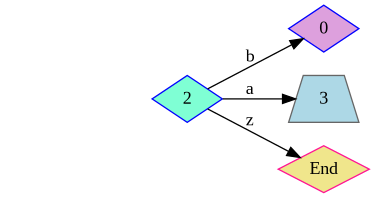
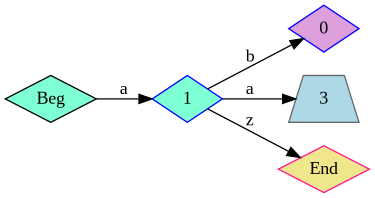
none -> (51, 99)
(187, 99) -> (187, 99)
